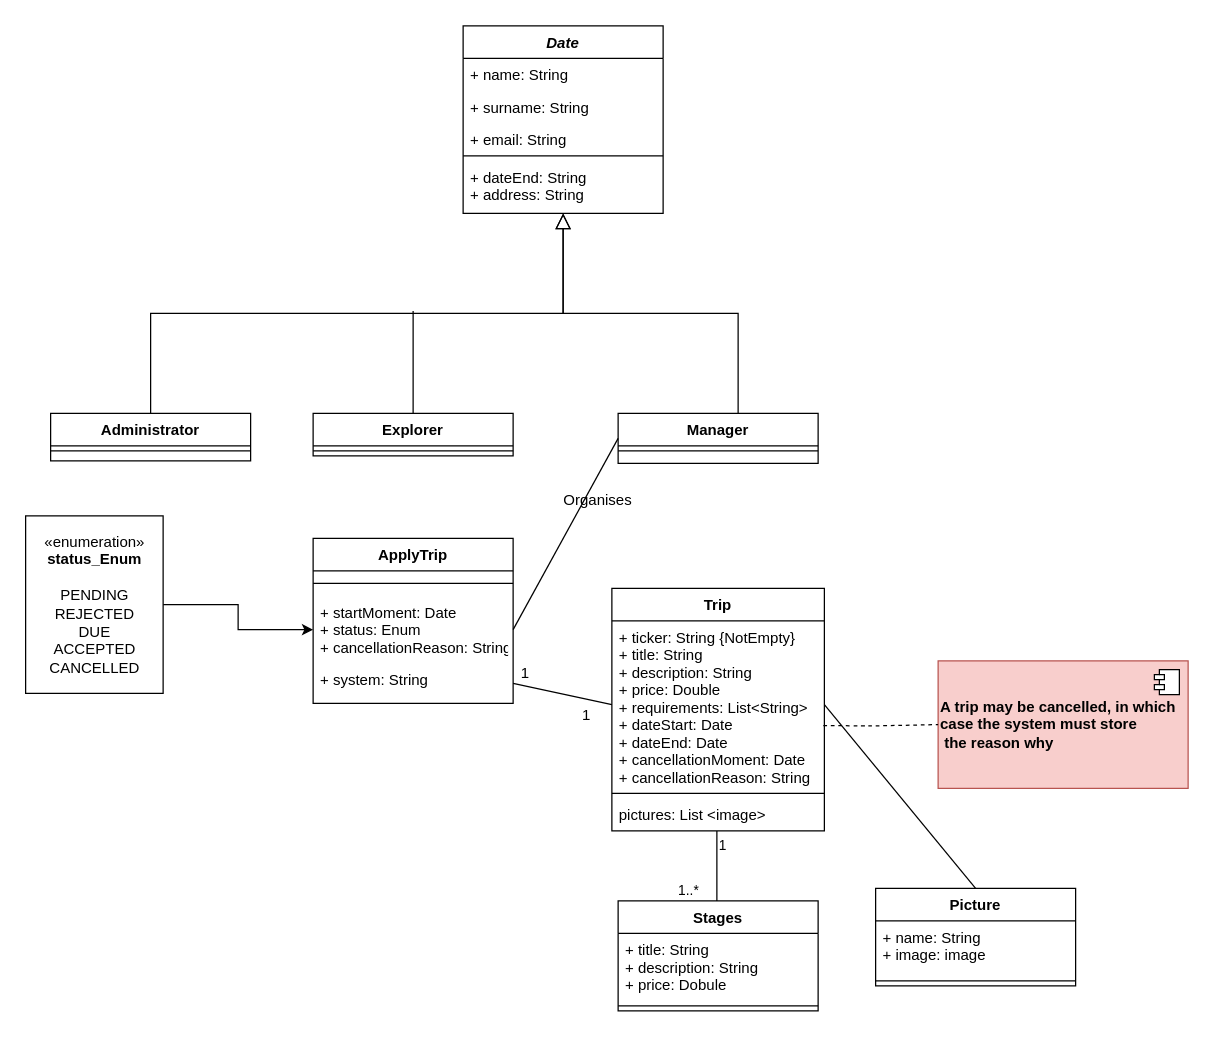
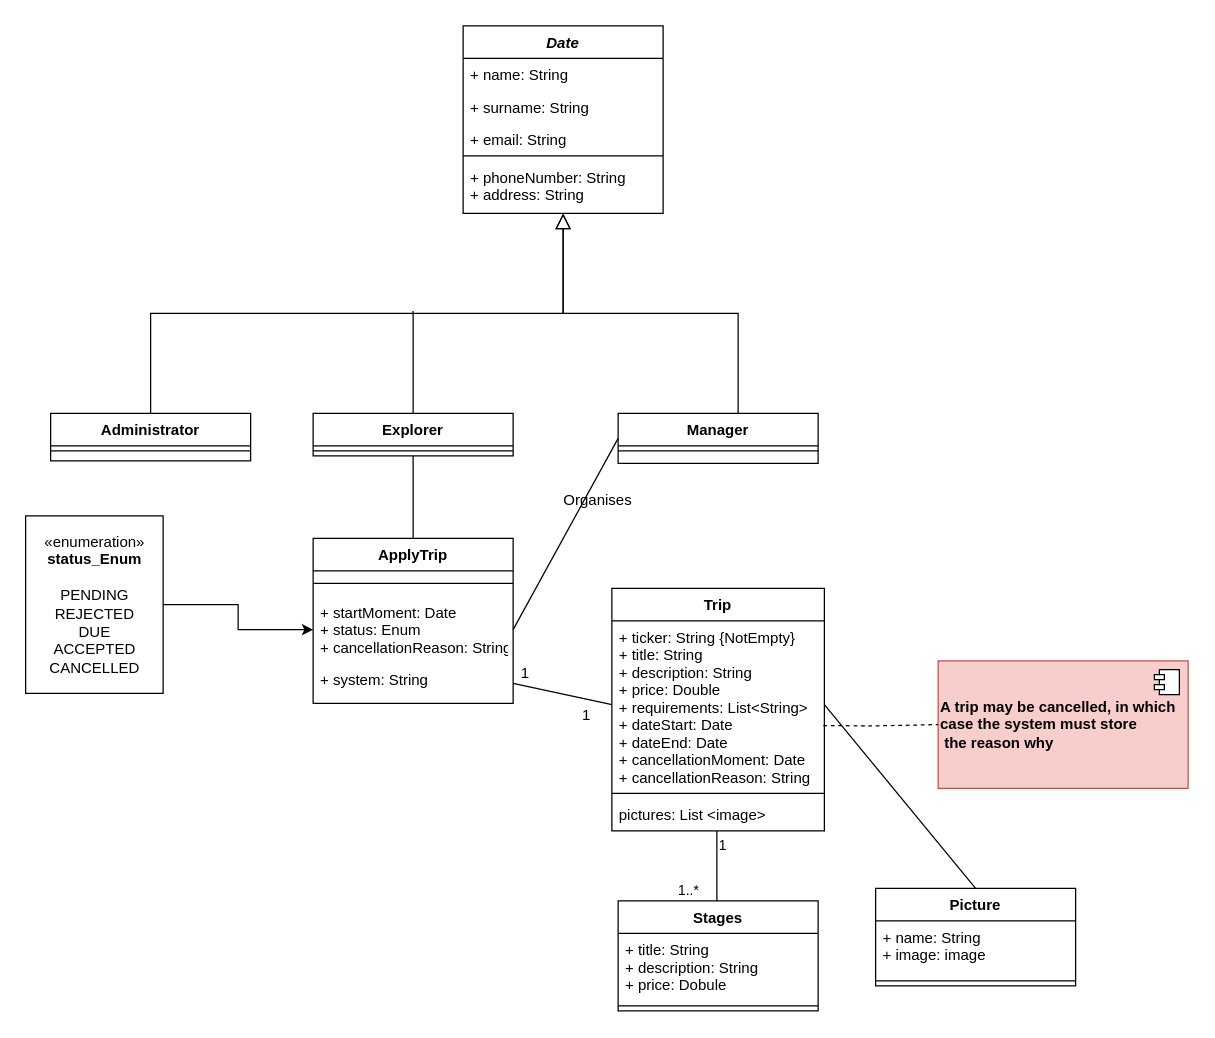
(534, 178) -> (550, 178)
none -> (413, 498)
